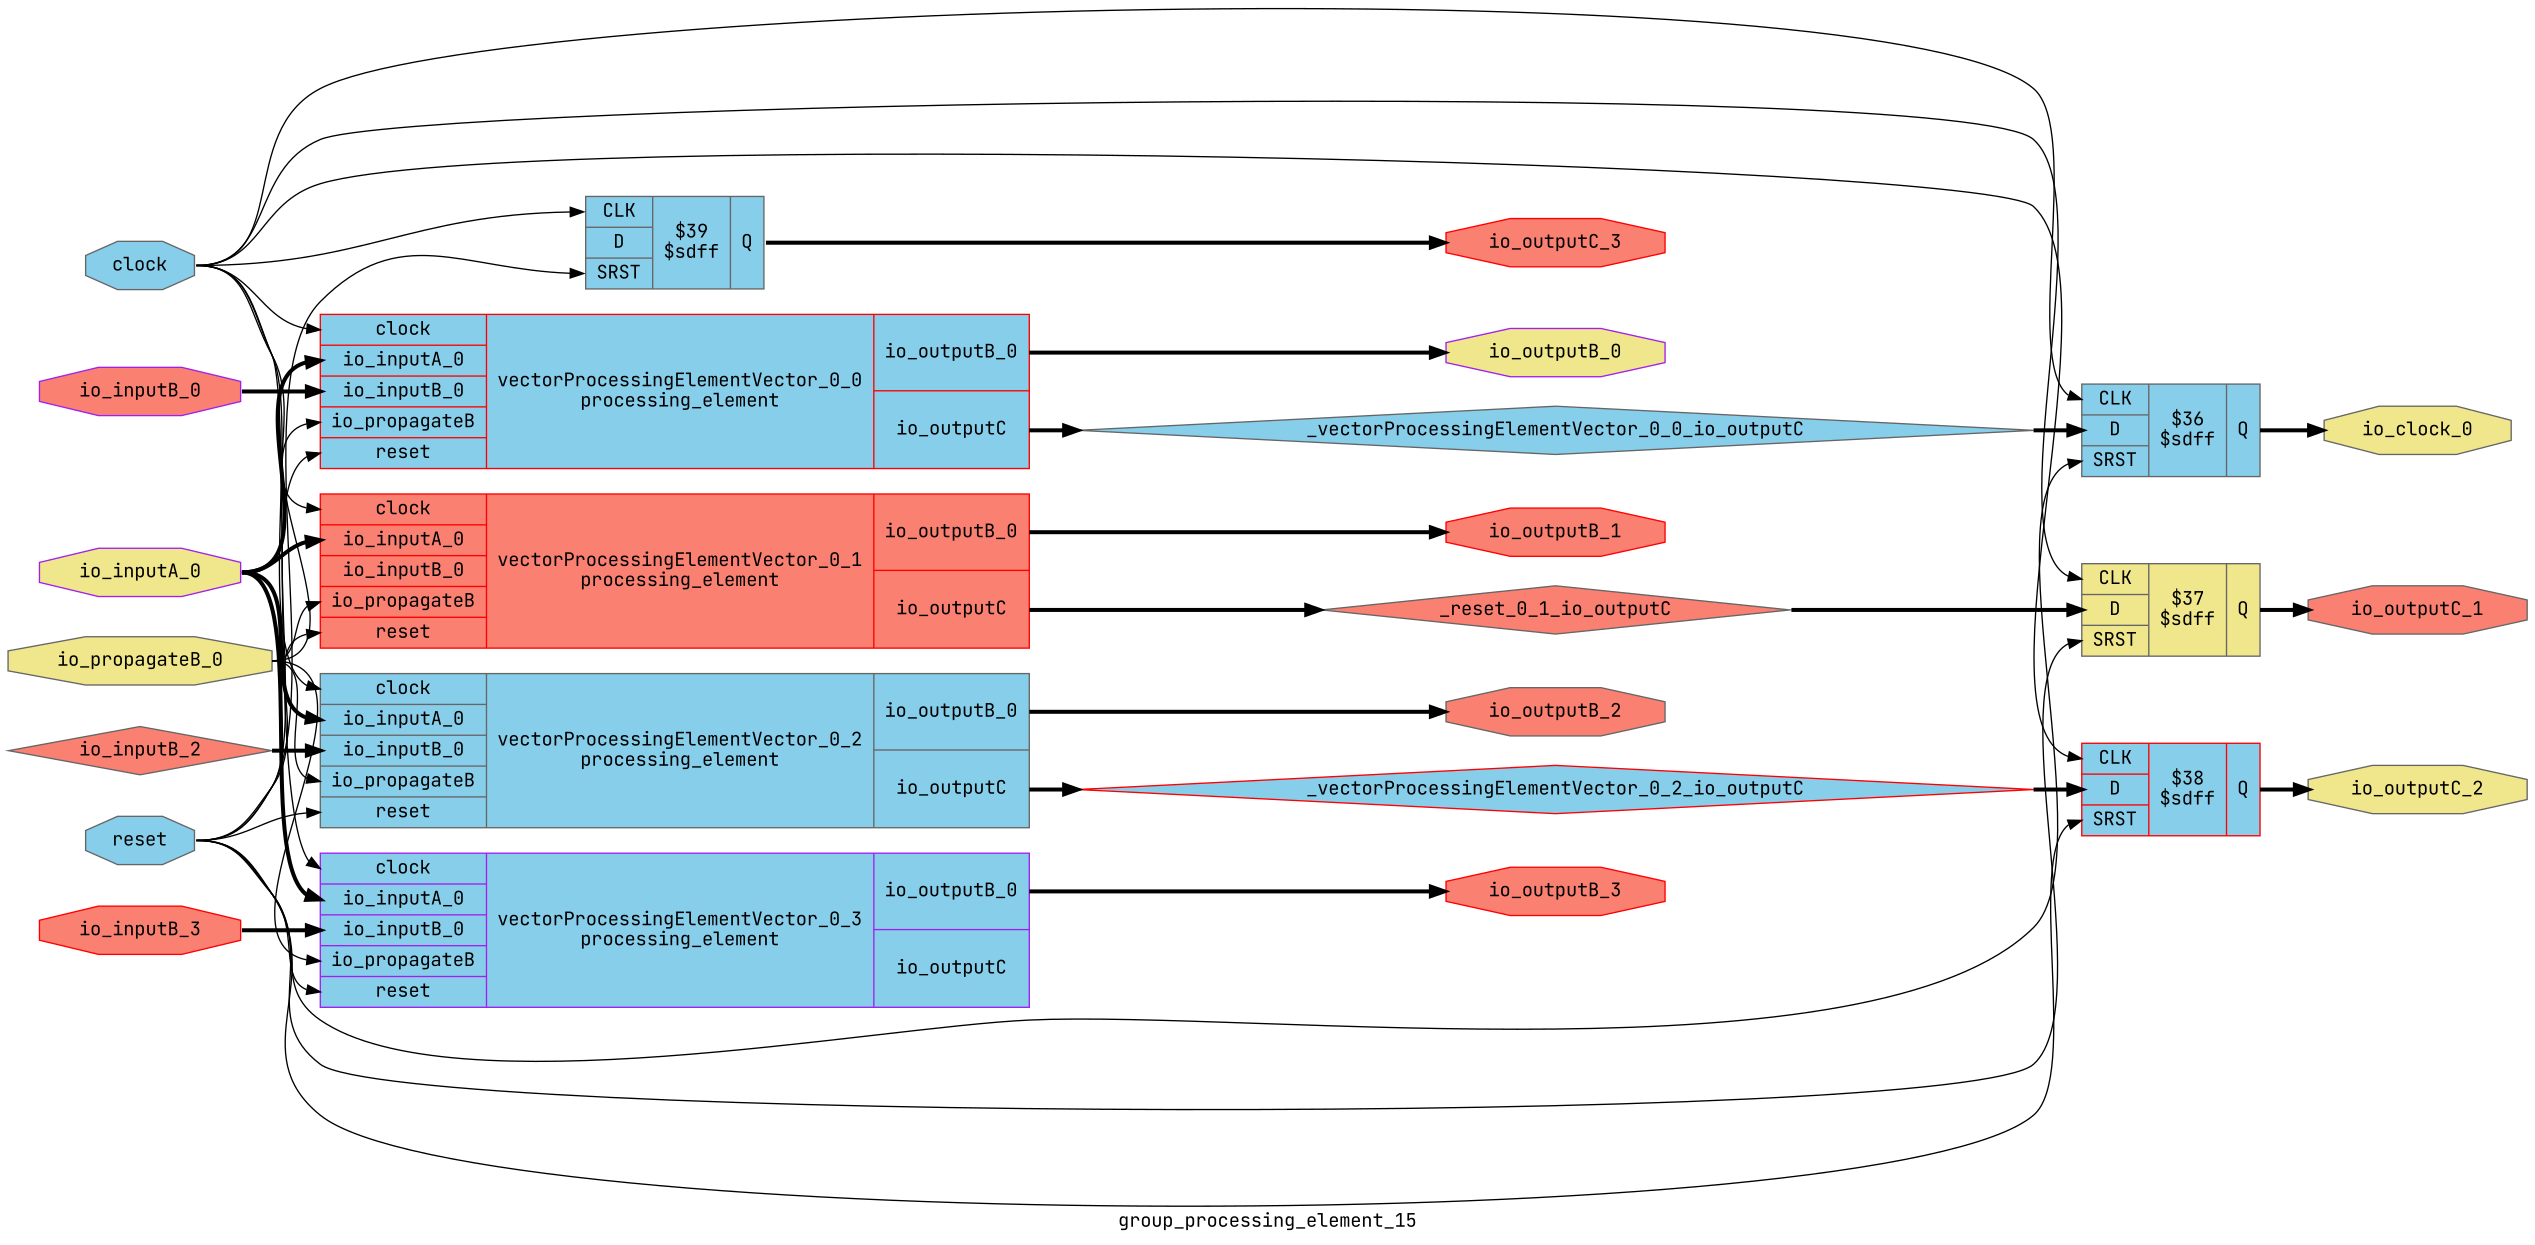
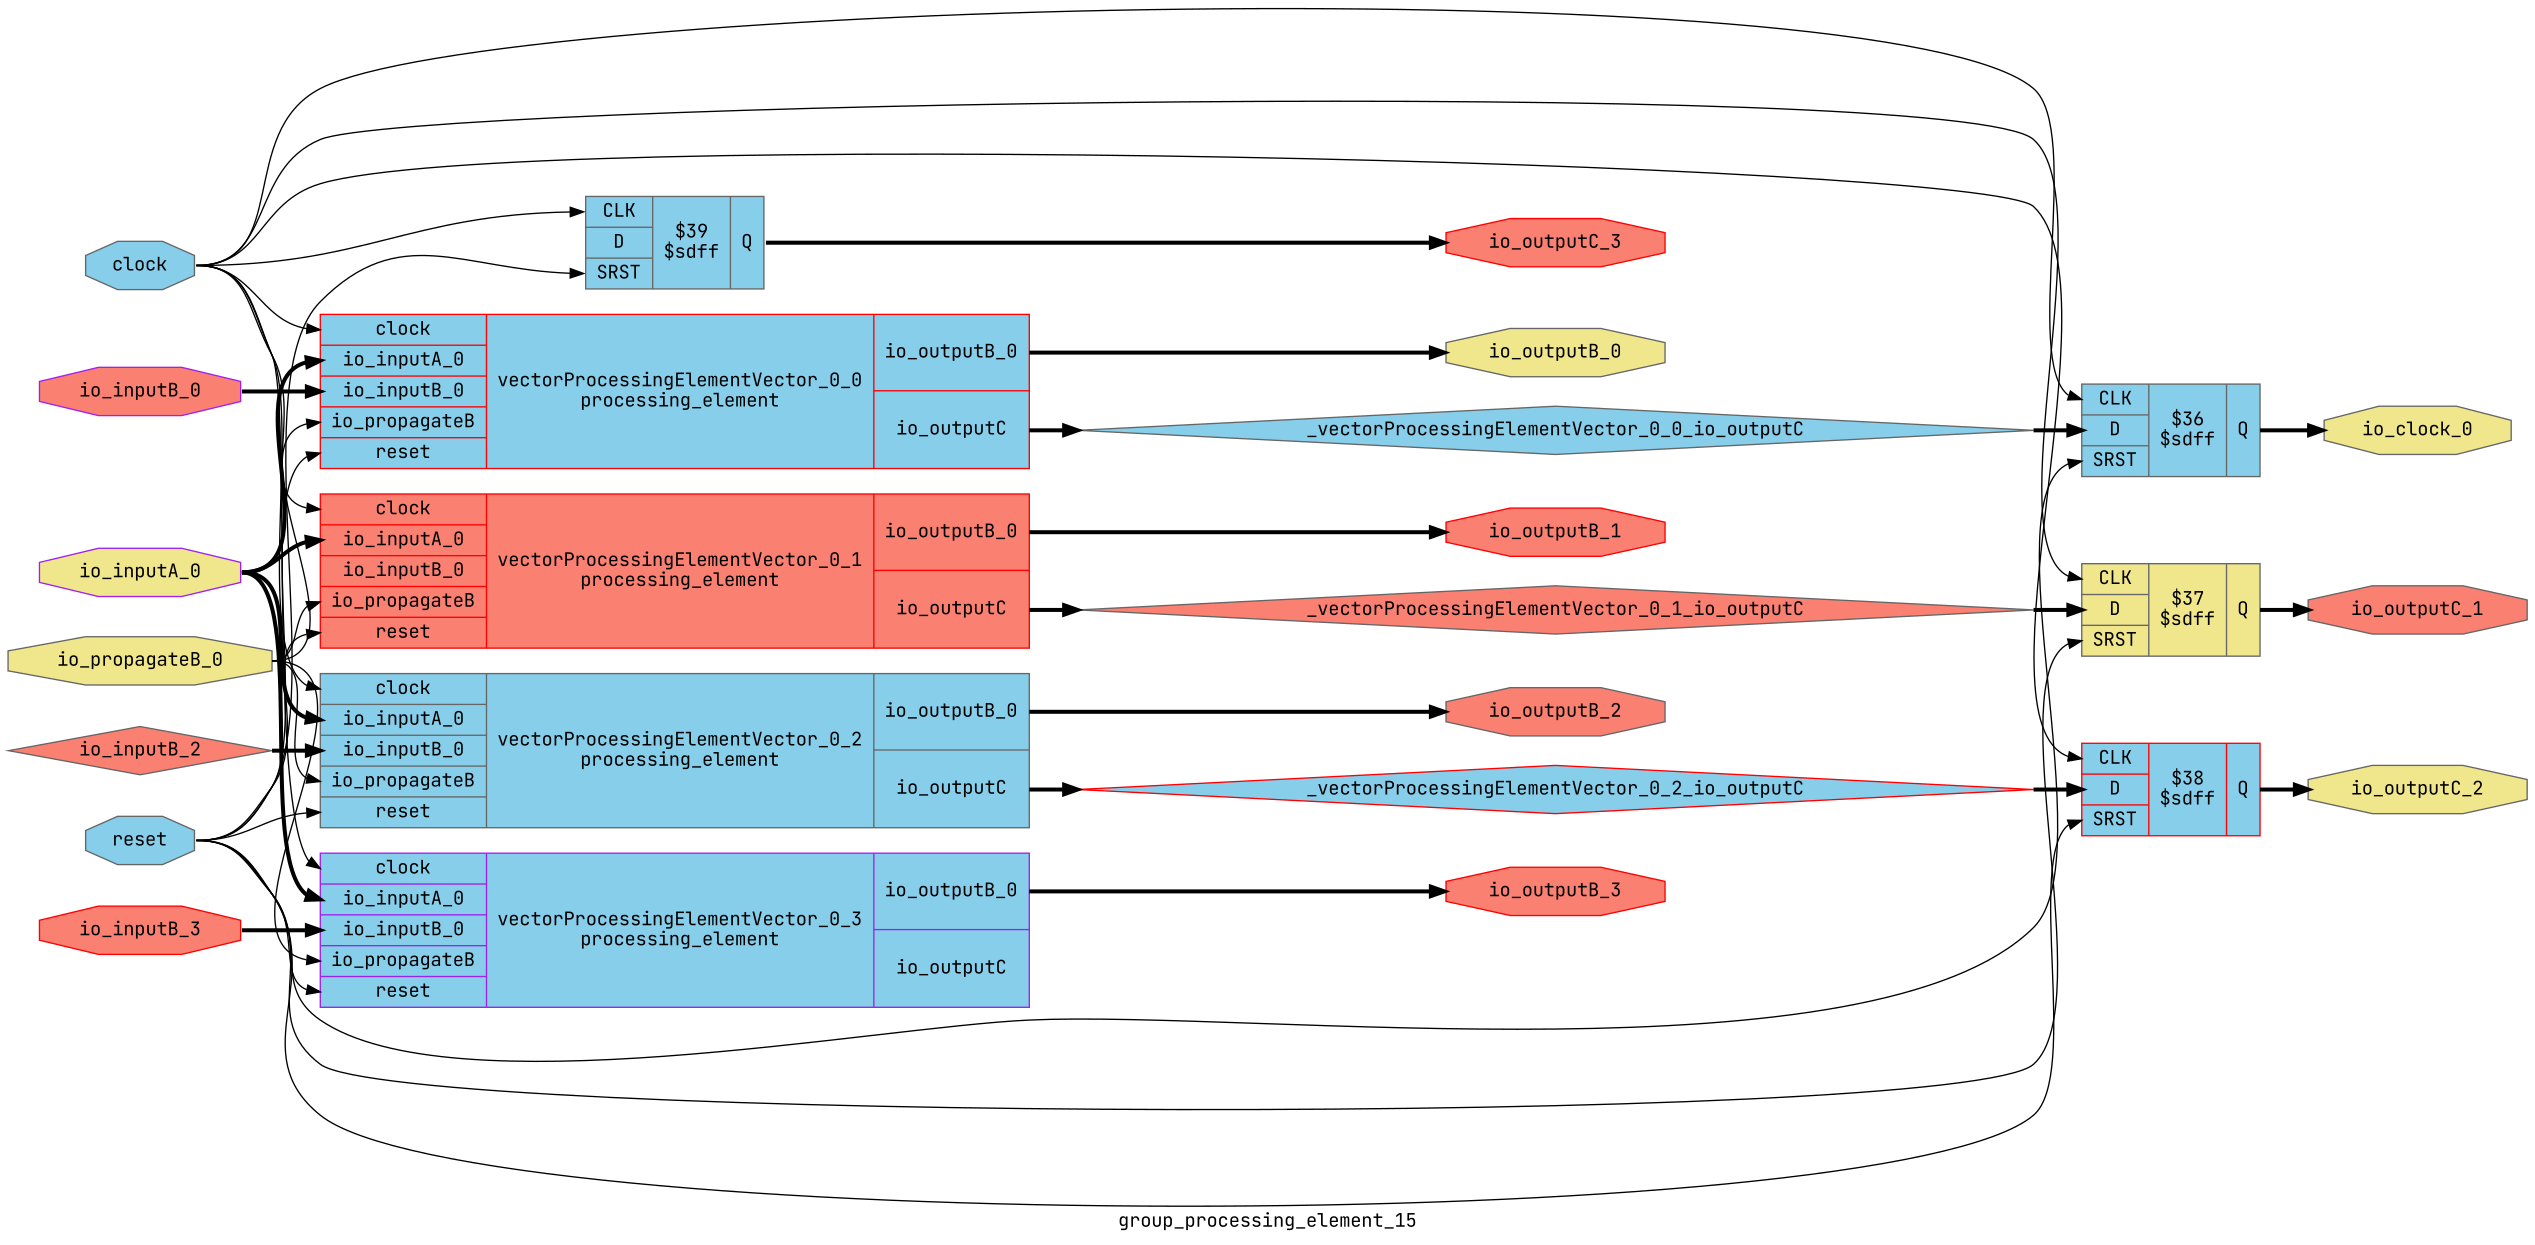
(1556, 353) -> (1556, 353)
(1556, 610) -> (1556, 610)
